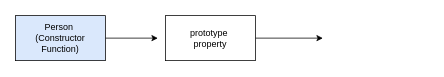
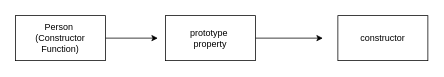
(60, 38) -> (60, 38)
none -> (383, 38)
